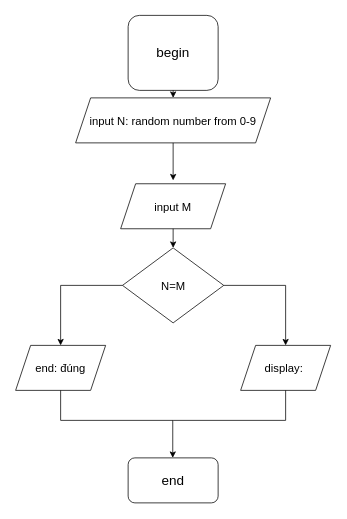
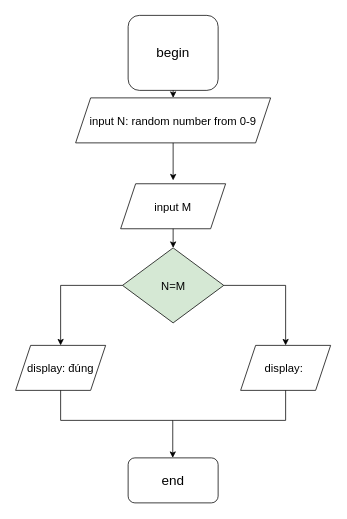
(173, 285) -> (173, 285)
(60, 368) -> (60, 368)
